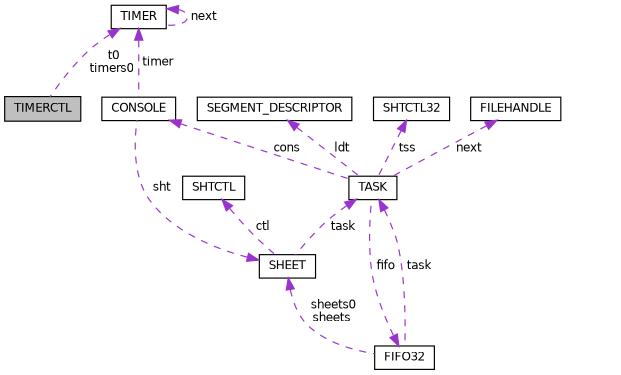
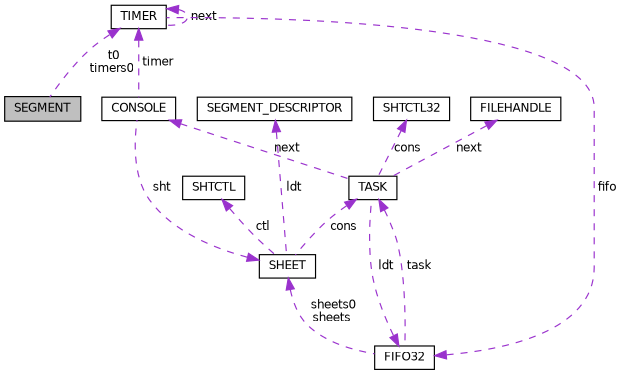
none -> (561, 68)
(43, 109) -> (43, 109)
(285, 149) -> (285, 149)
(406, 149) -> (406, 149)
(328, 152) -> (281, 194)
(342, 227) -> (342, 227)
(384, 266) -> (384, 266)
